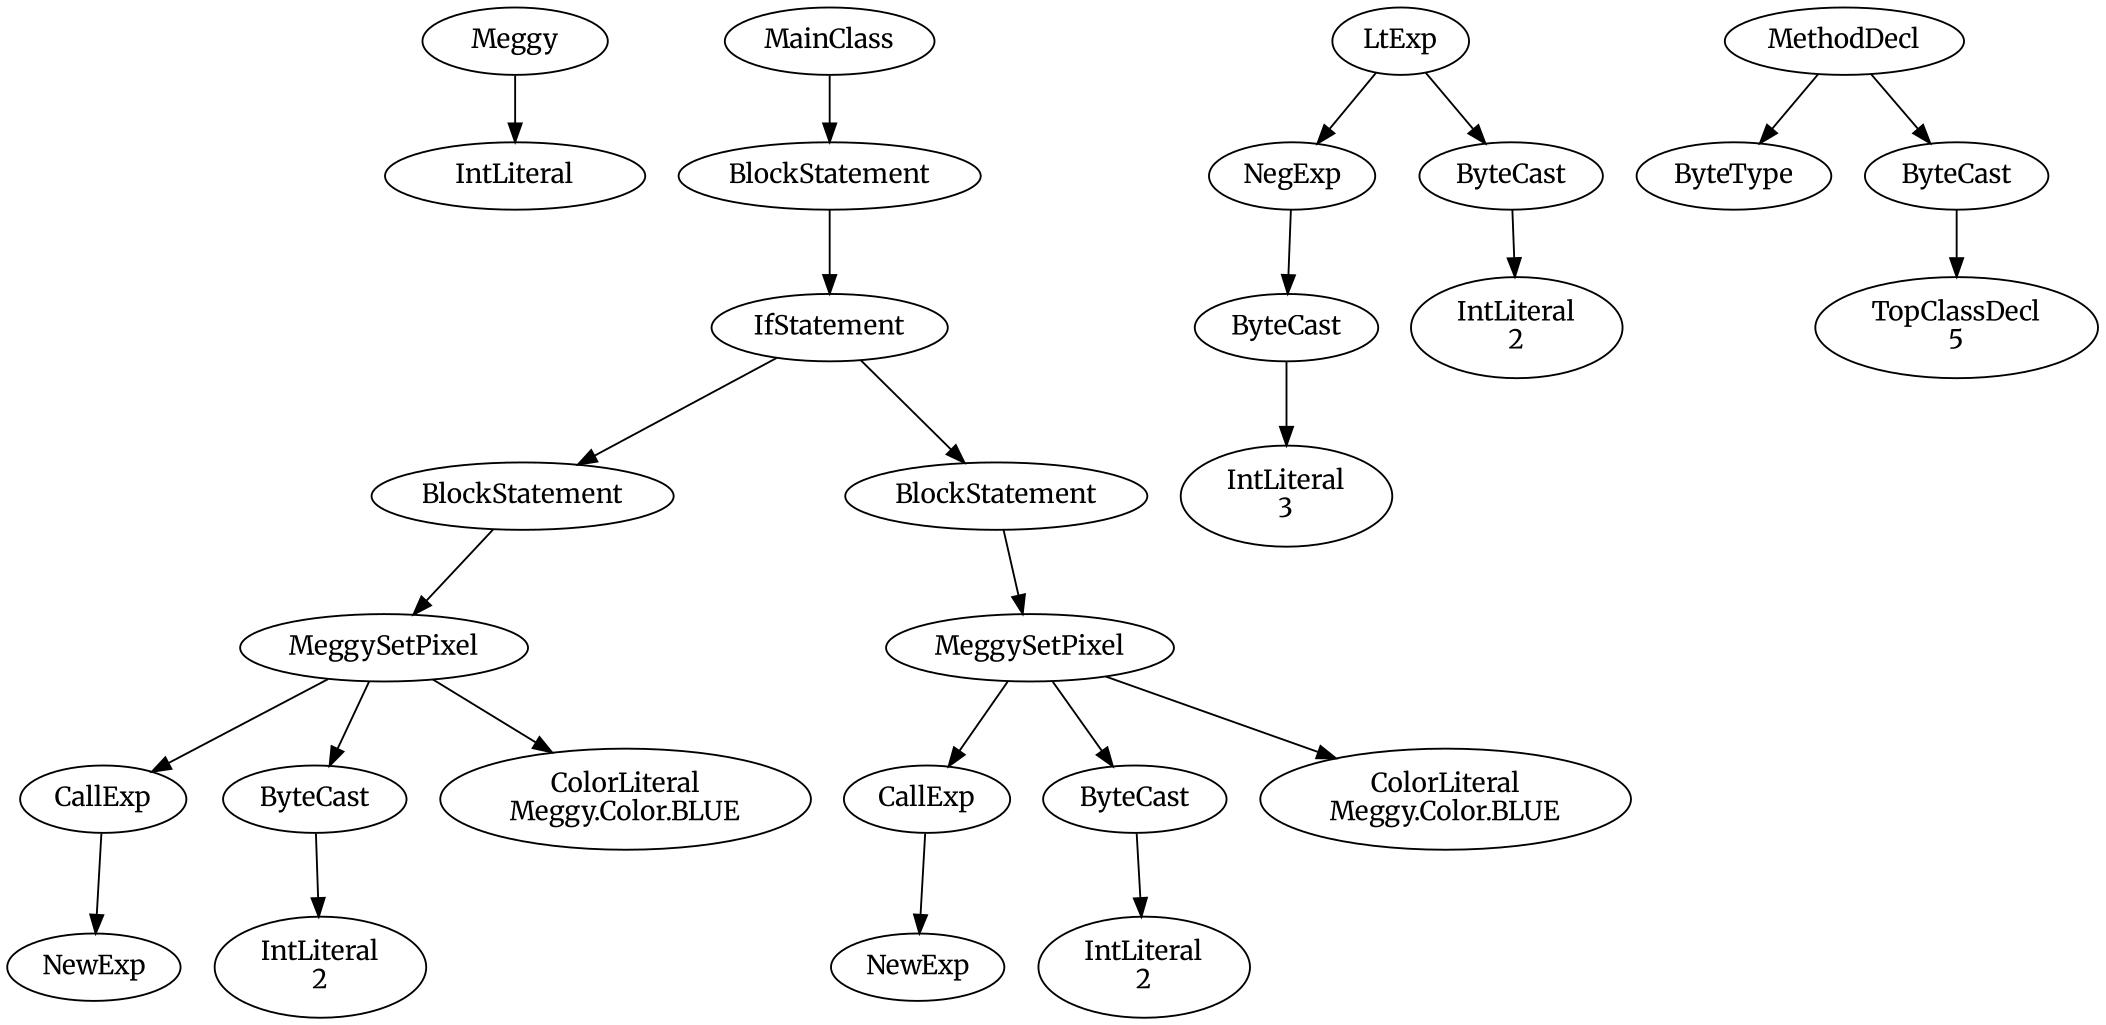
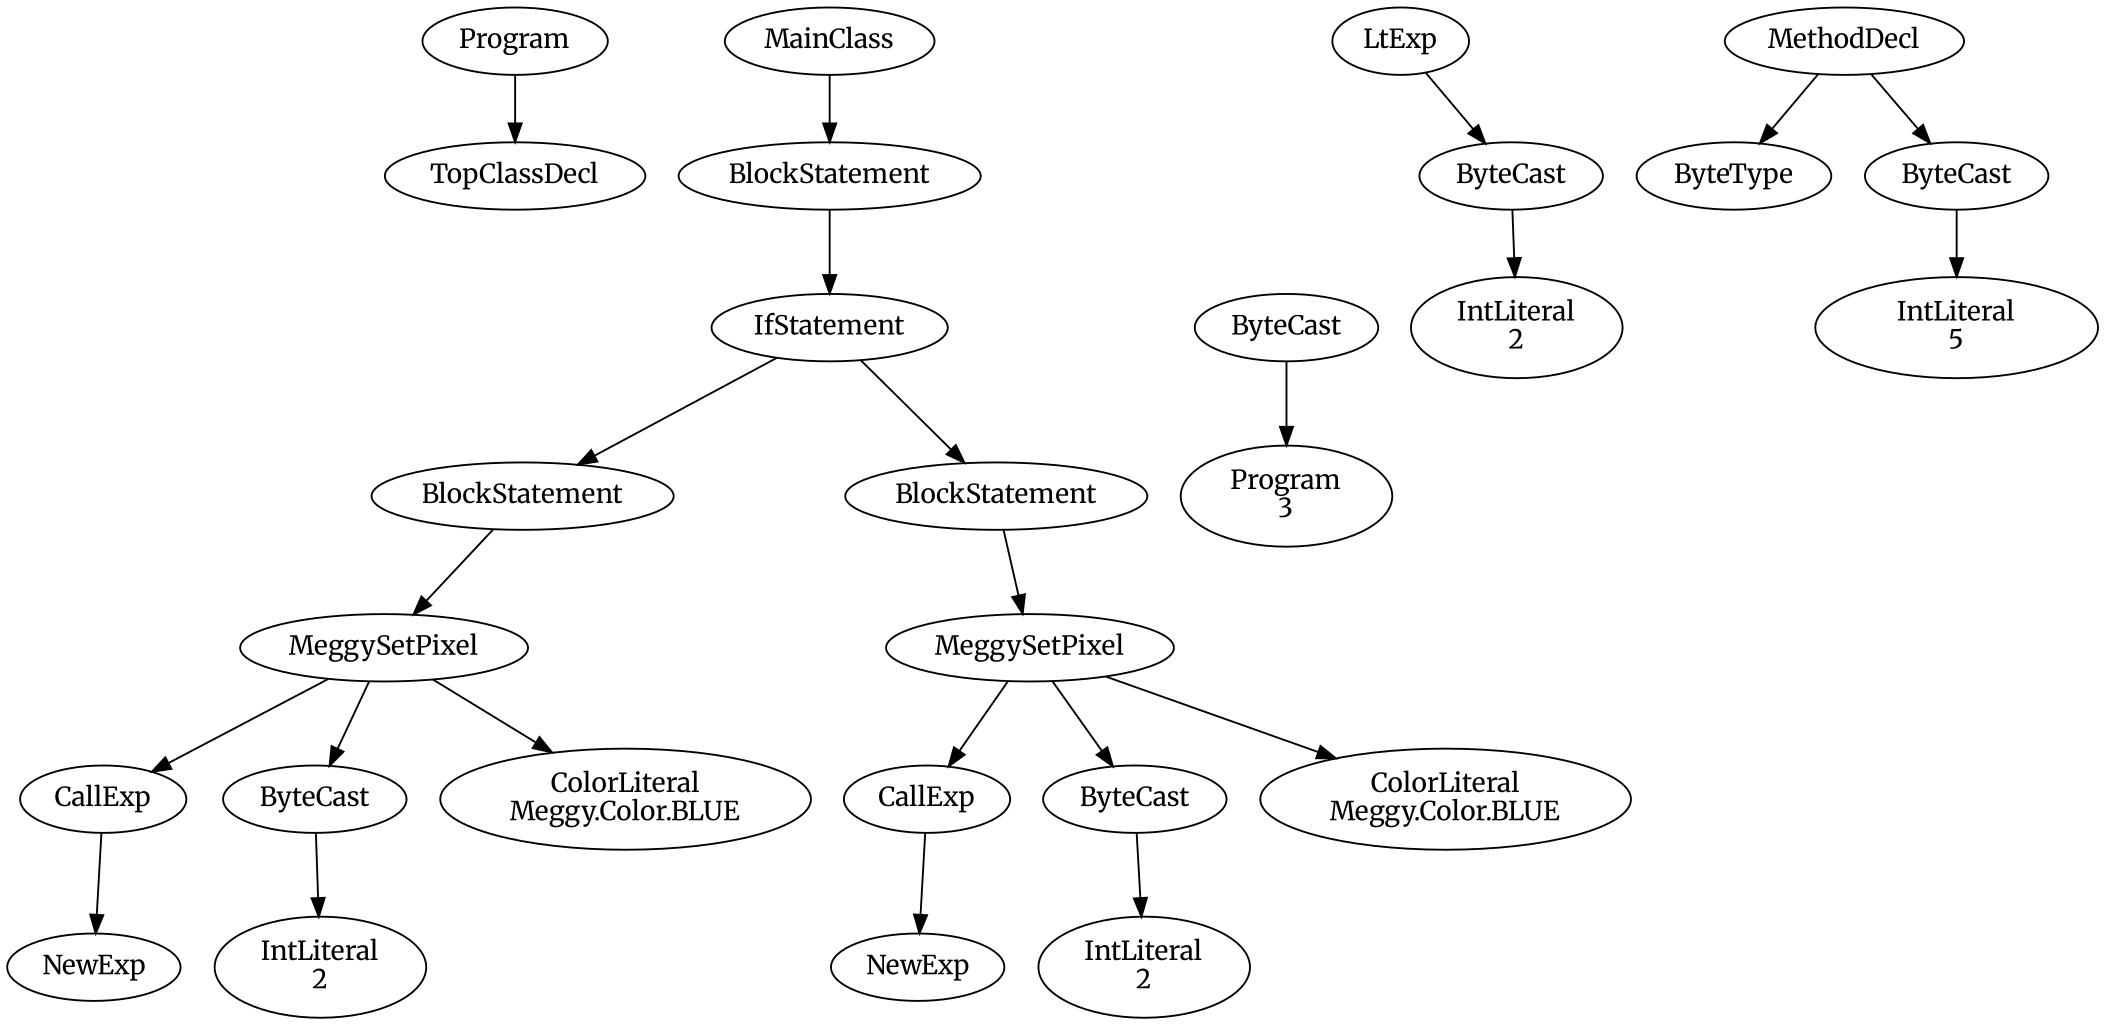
(515, 41) -> (515, 41)
(515, 176) -> (515, 176)
(1292, 176) -> none
(1957, 328) -> (1957, 328)
(1286, 496) -> (1286, 496)
